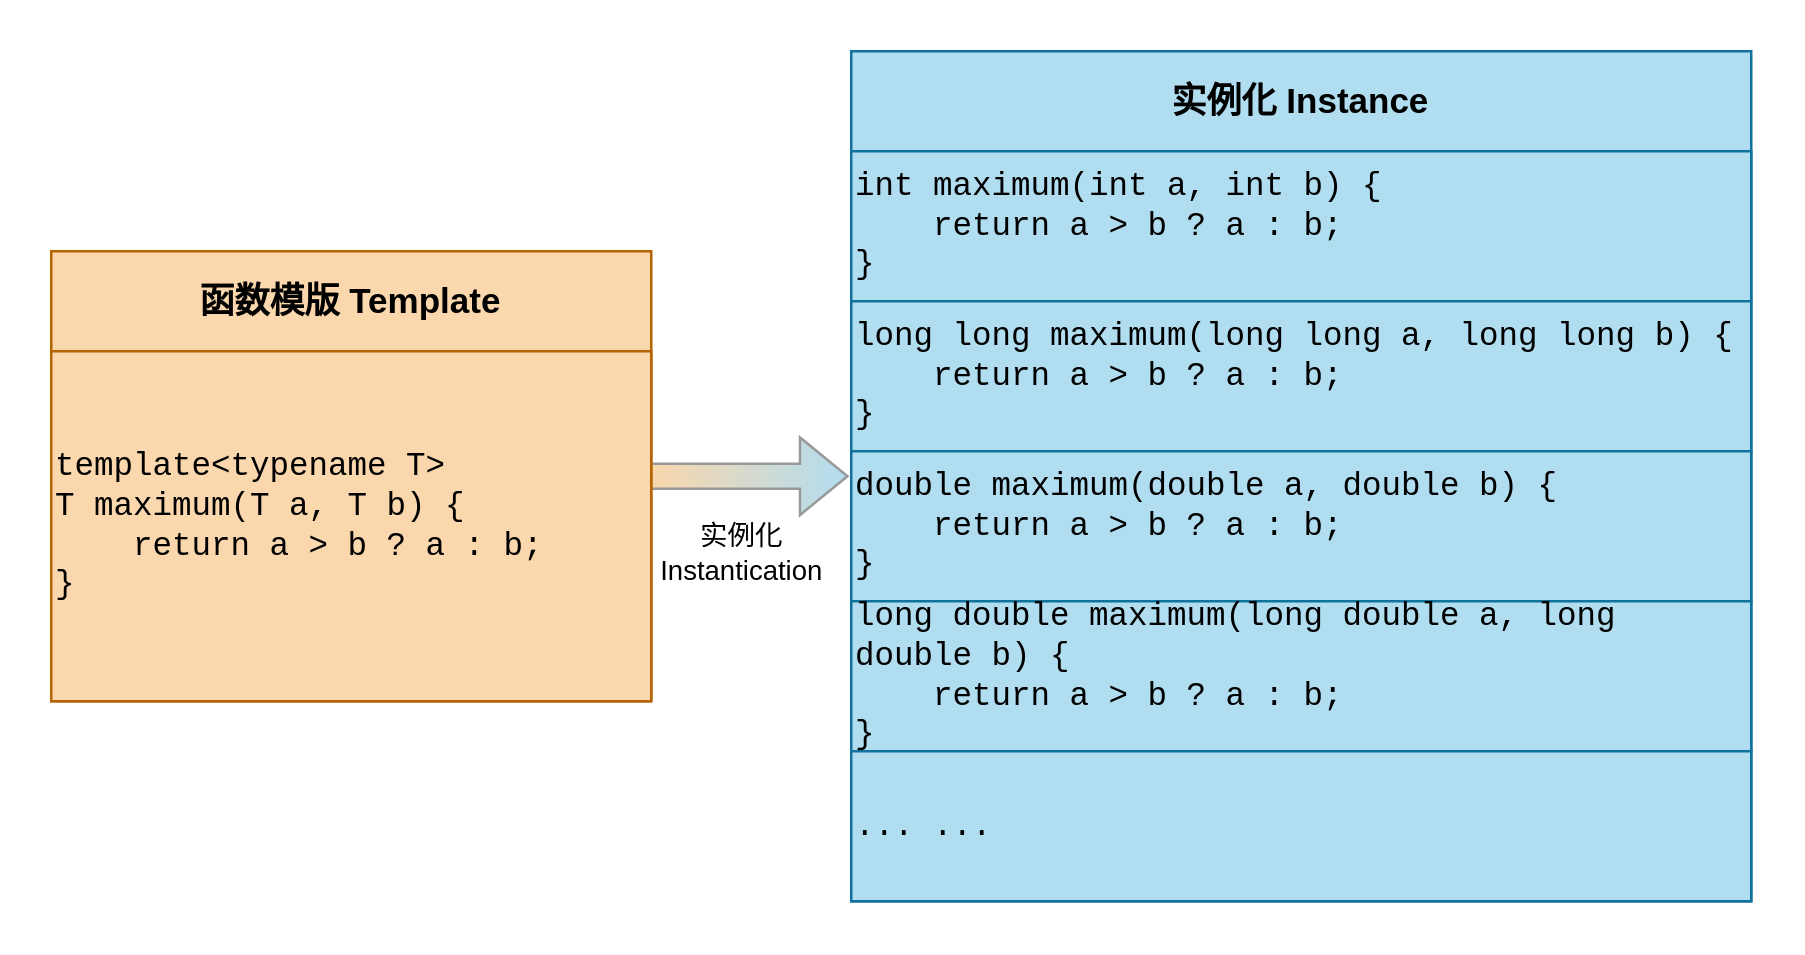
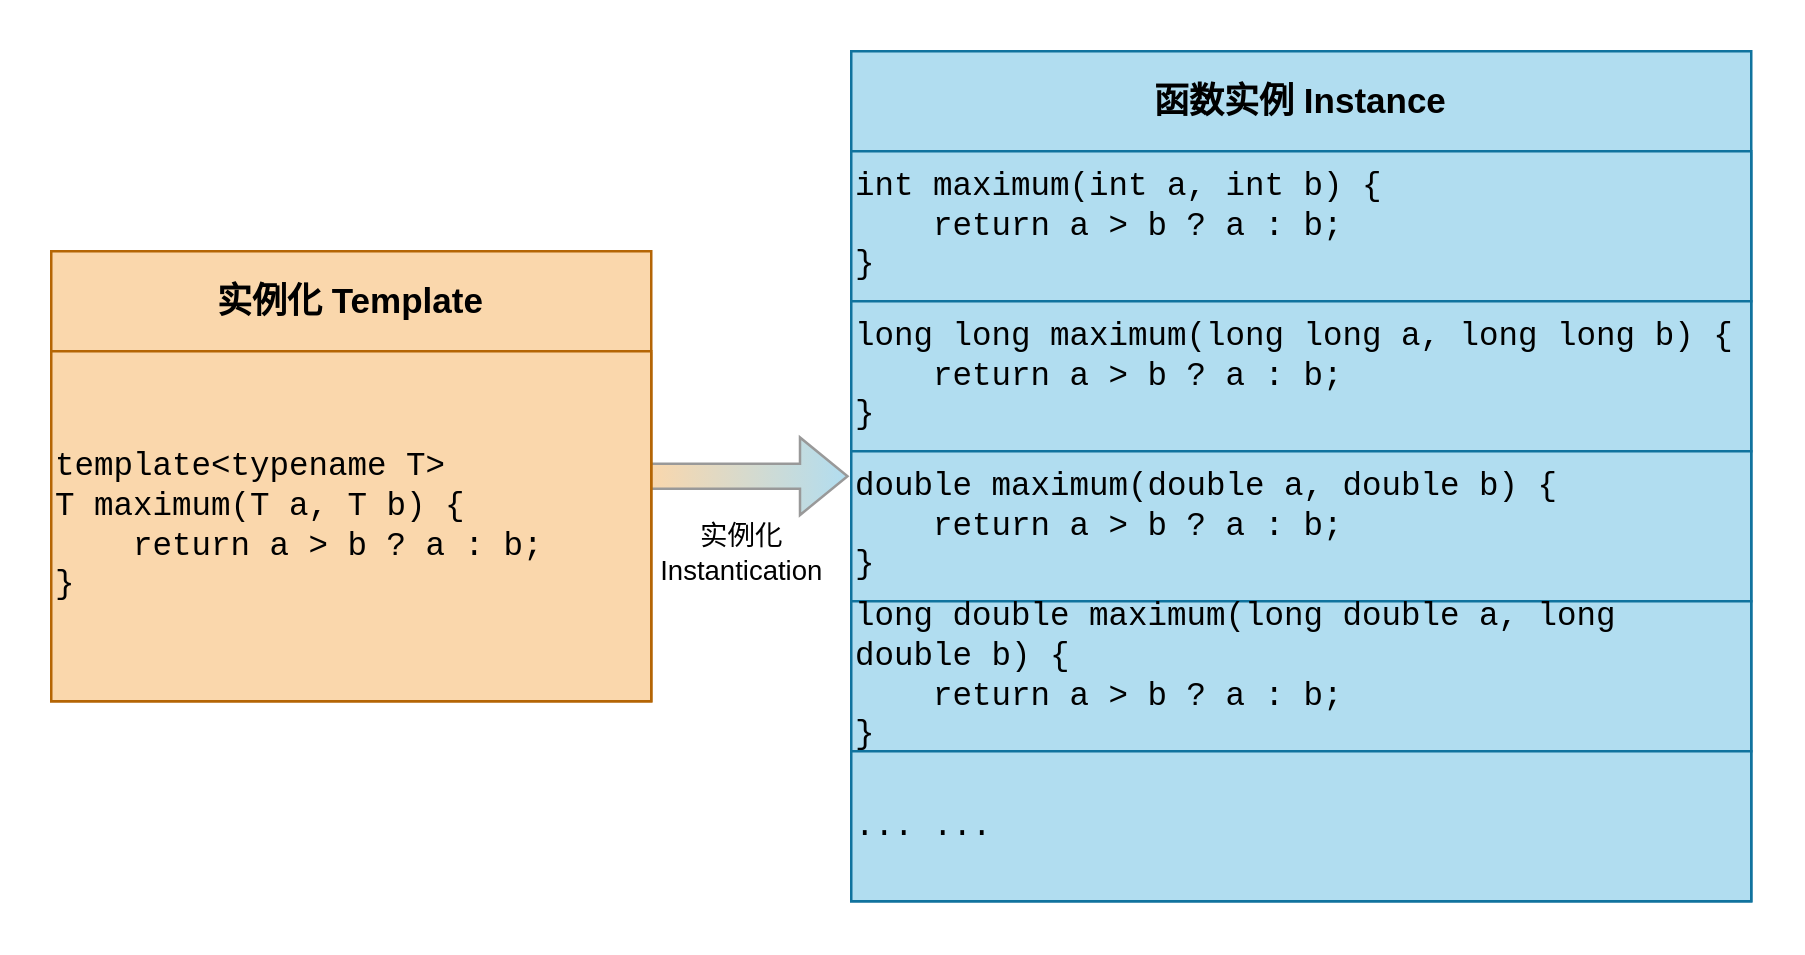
(1301, 101) -> (1301, 101)
(351, 301) -> (351, 301)
